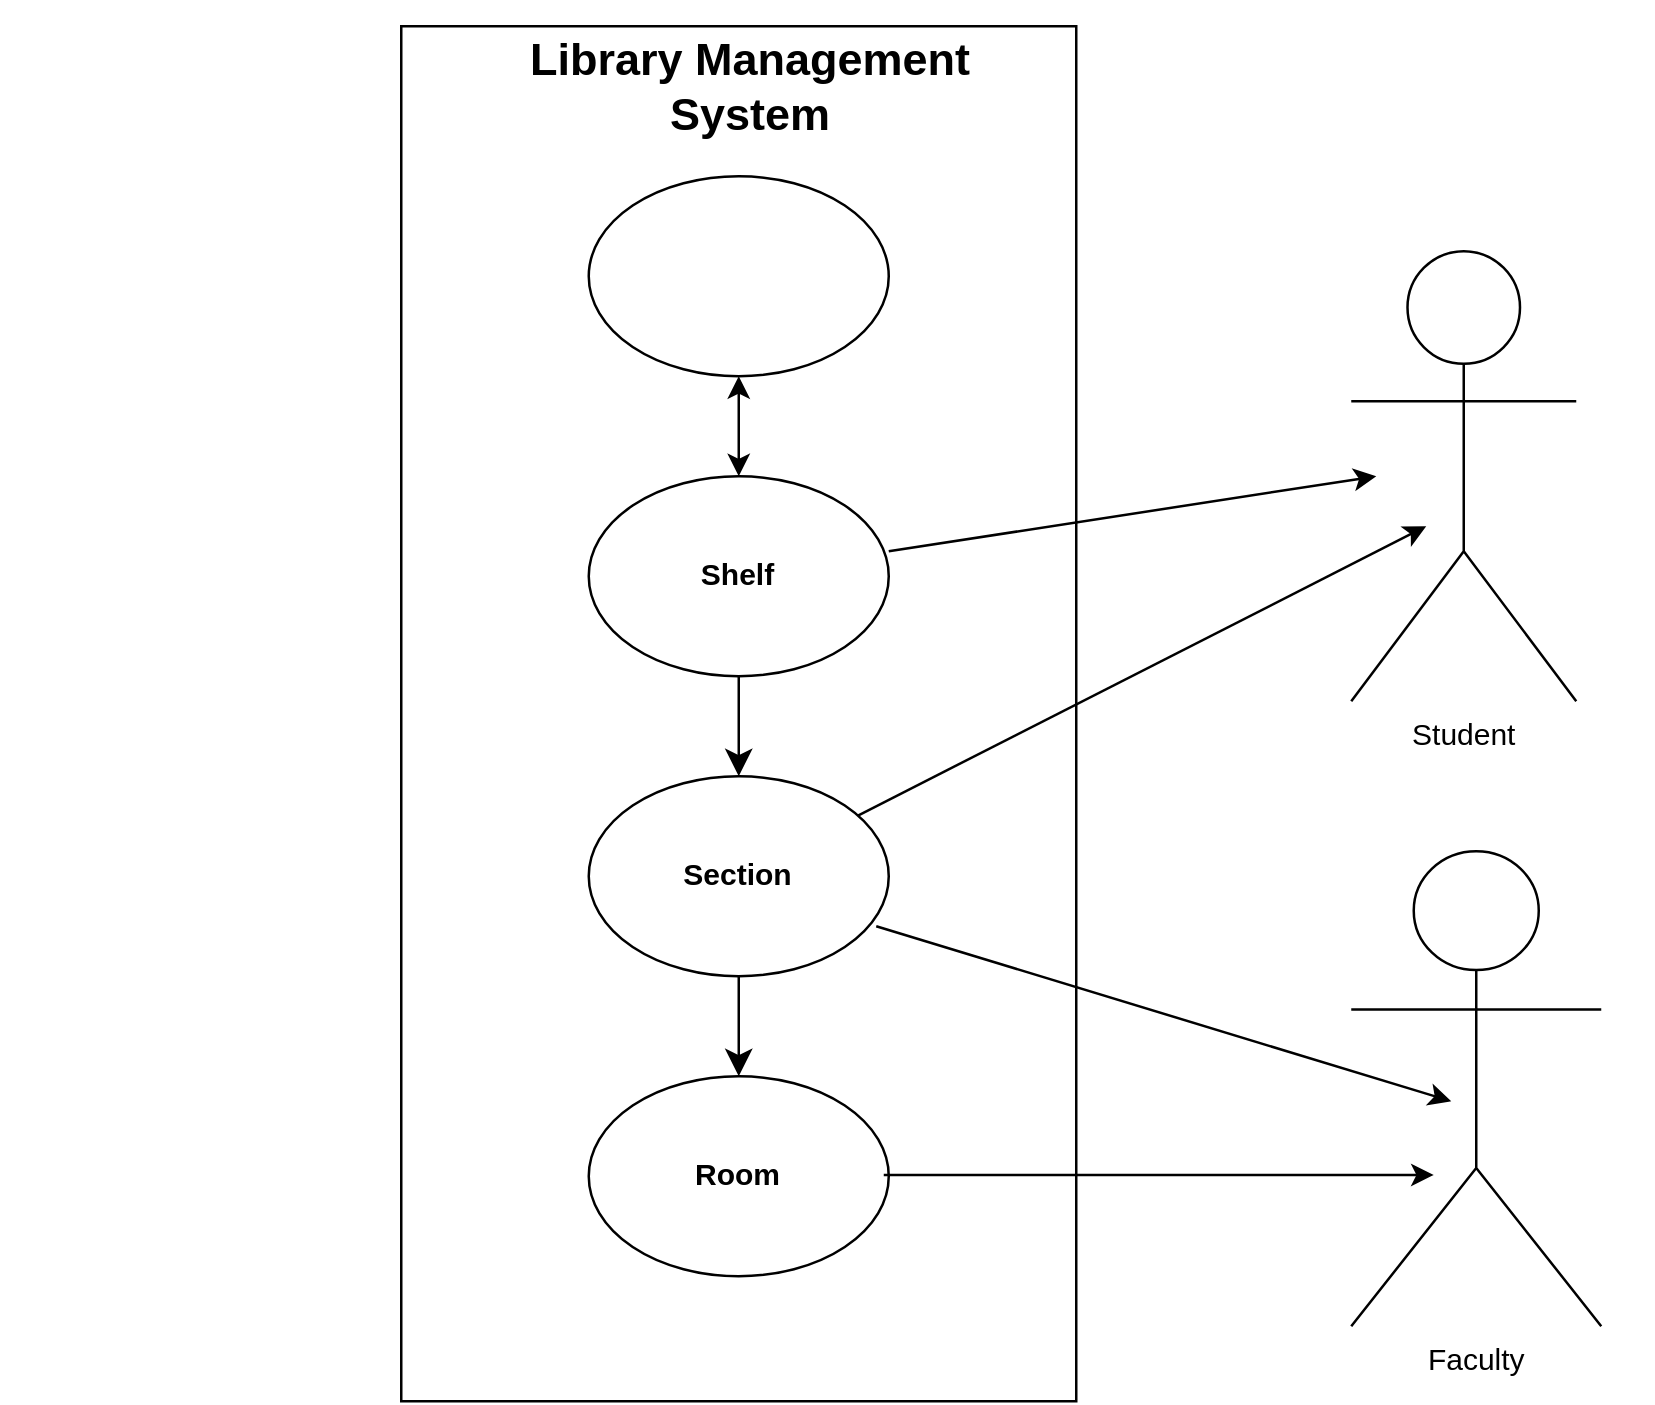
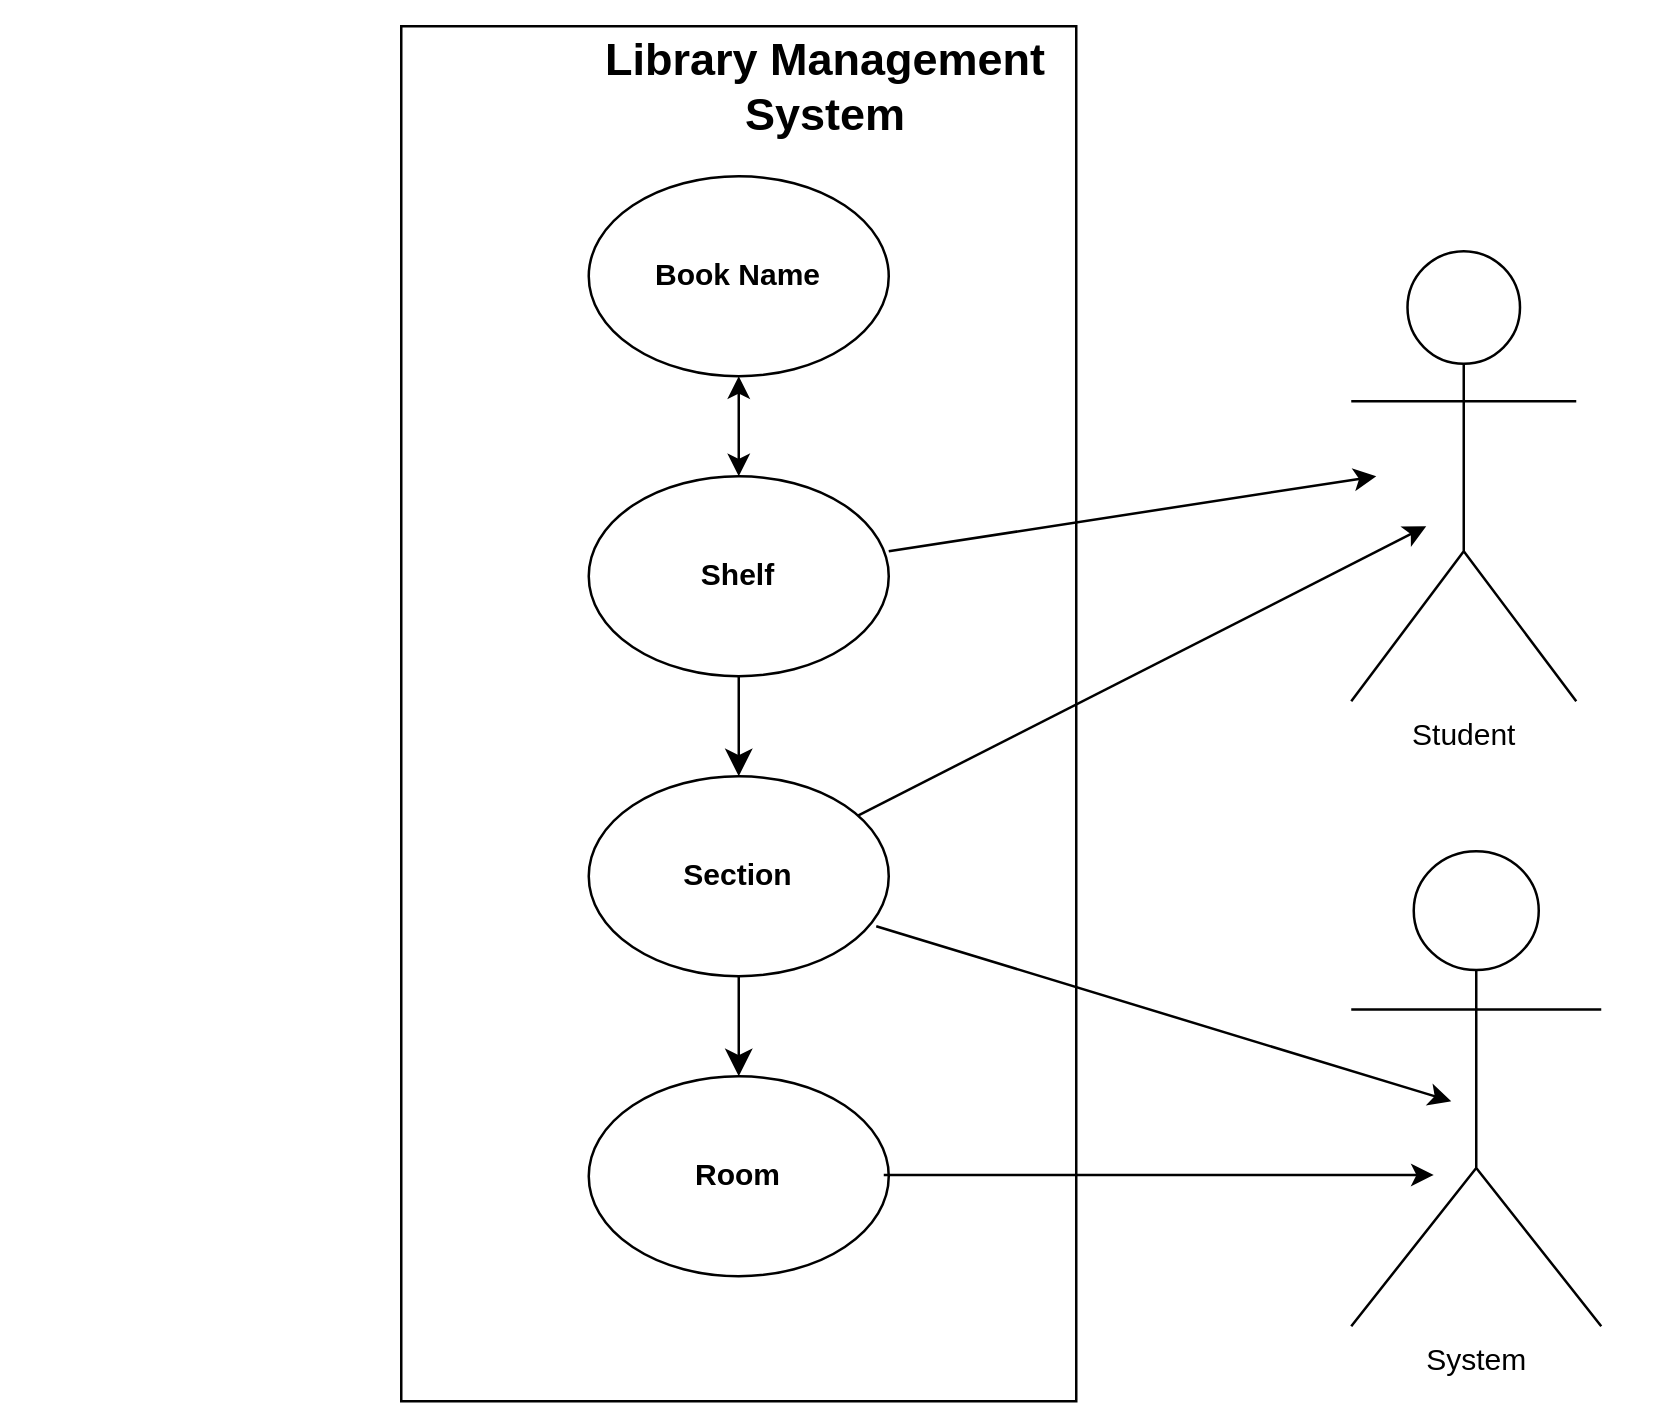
(751, 89) -> (826, 89)
none -> (739, 276)
(1478, 1362) -> (1478, 1362)
